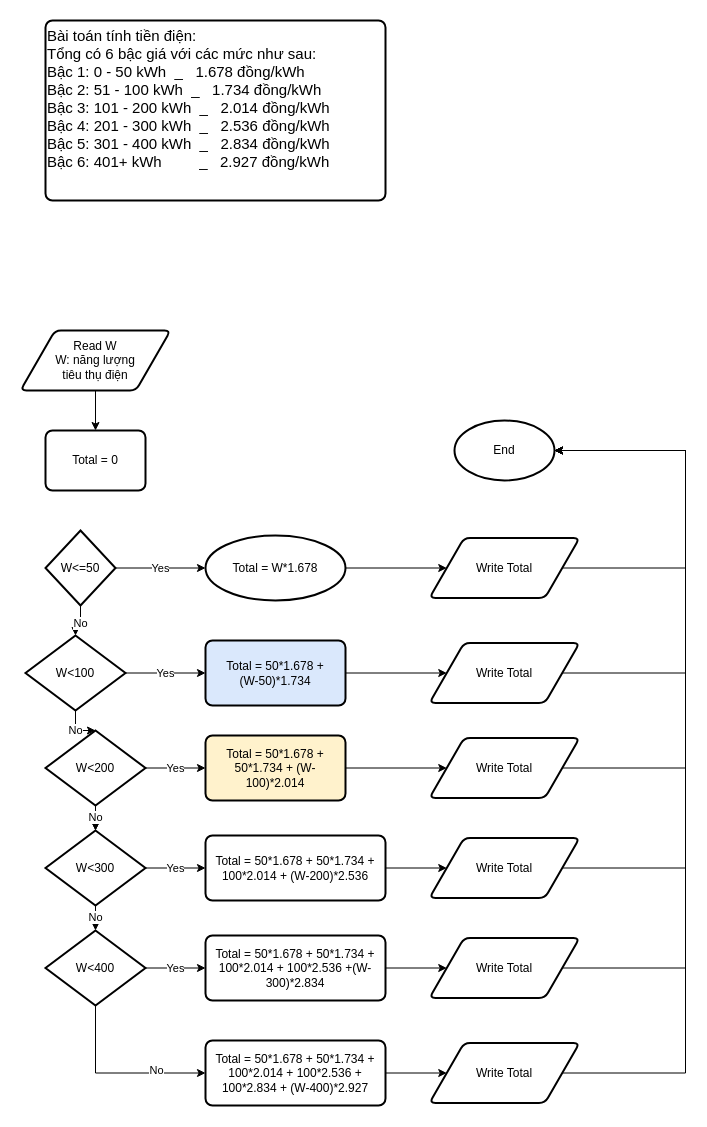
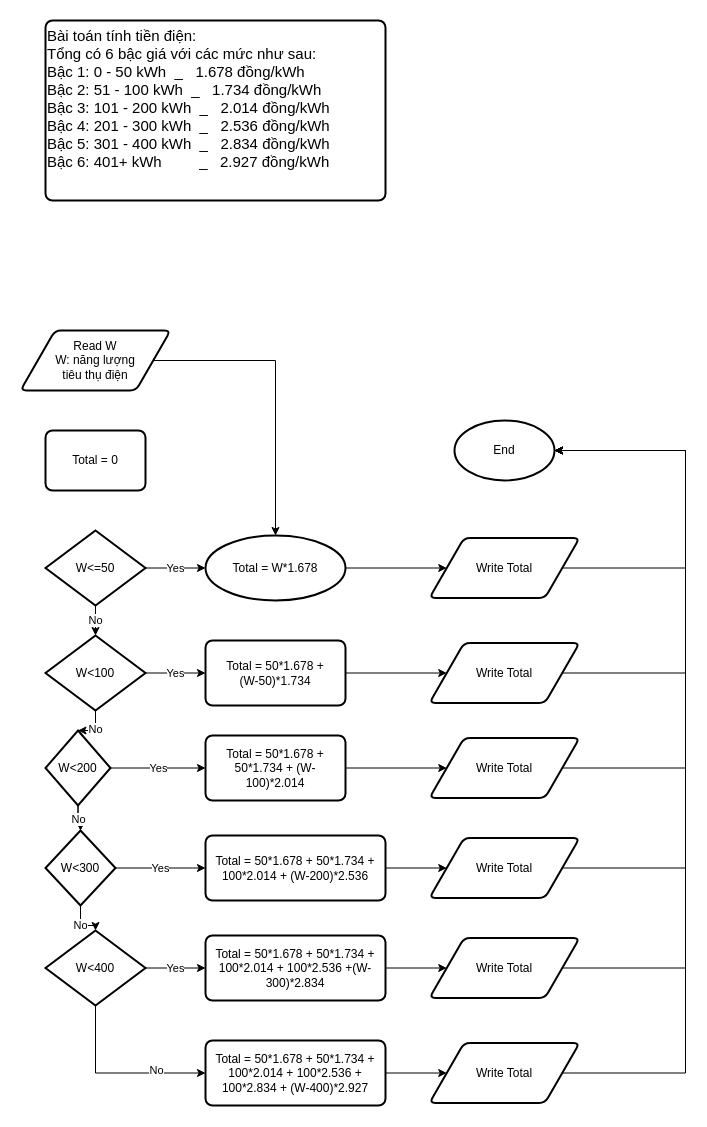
(96, 407) -> (276, 384)
(81, 568) -> (96, 568)
(76, 673) -> (96, 673)
(276, 673) -> (276, 673)
(96, 768) -> (78, 768)
(276, 768) -> (276, 768)
(96, 868) -> (81, 868)
